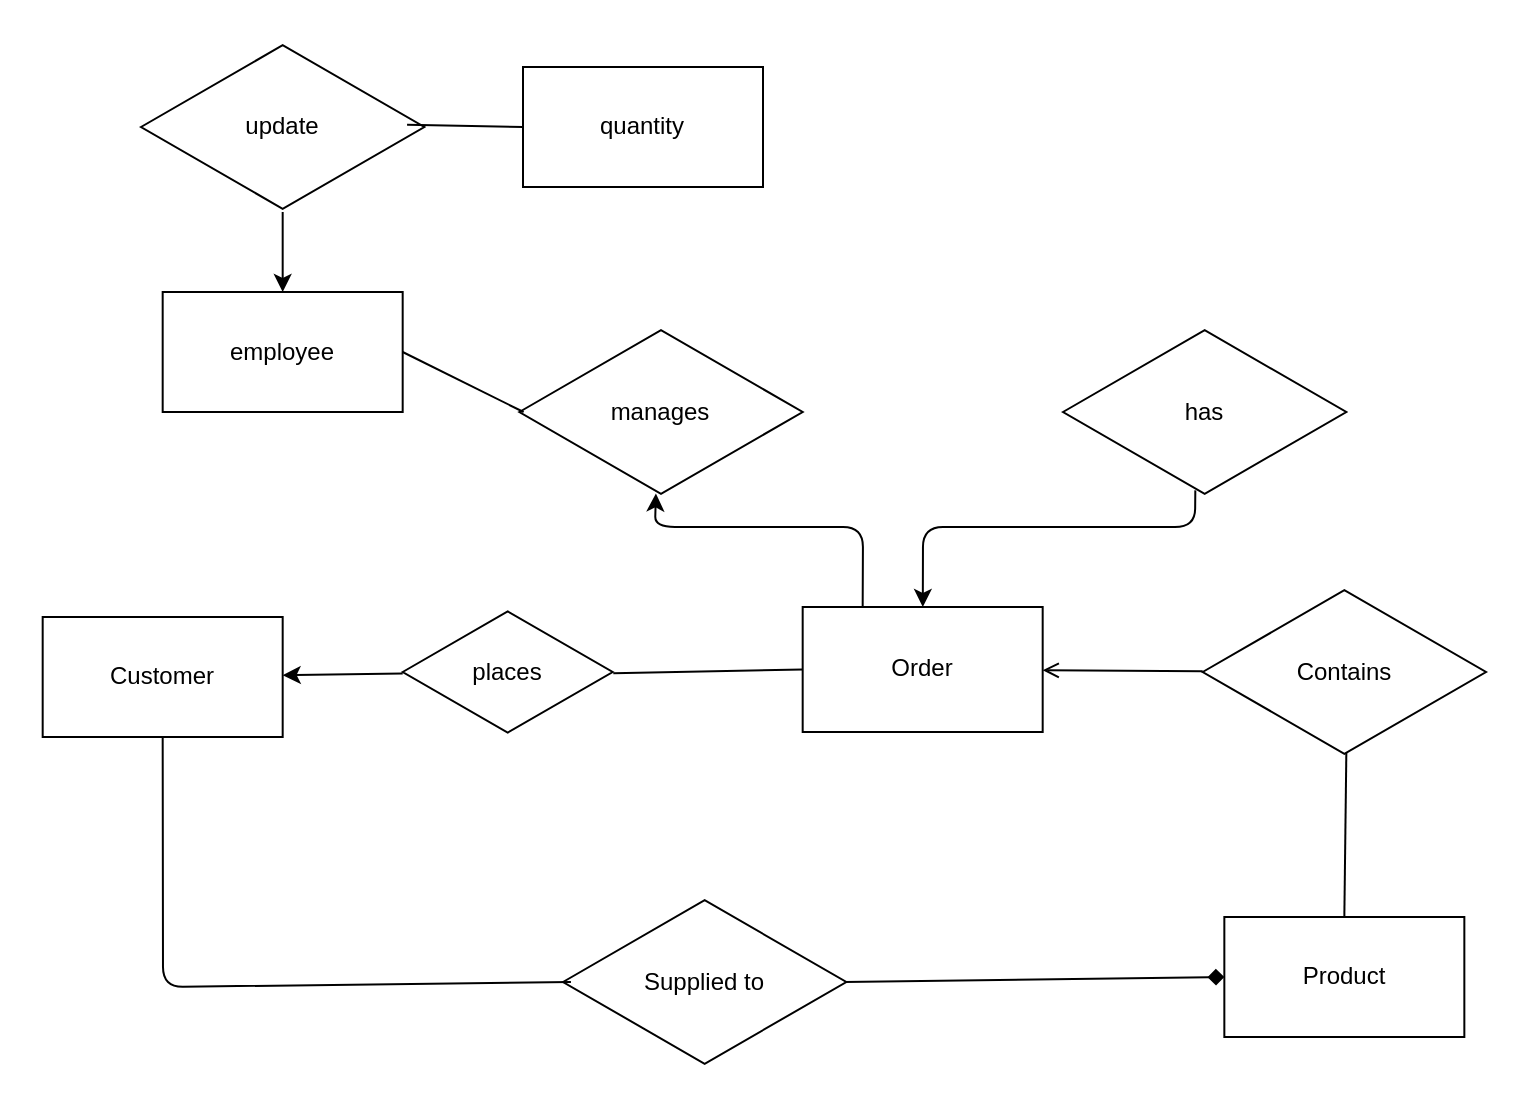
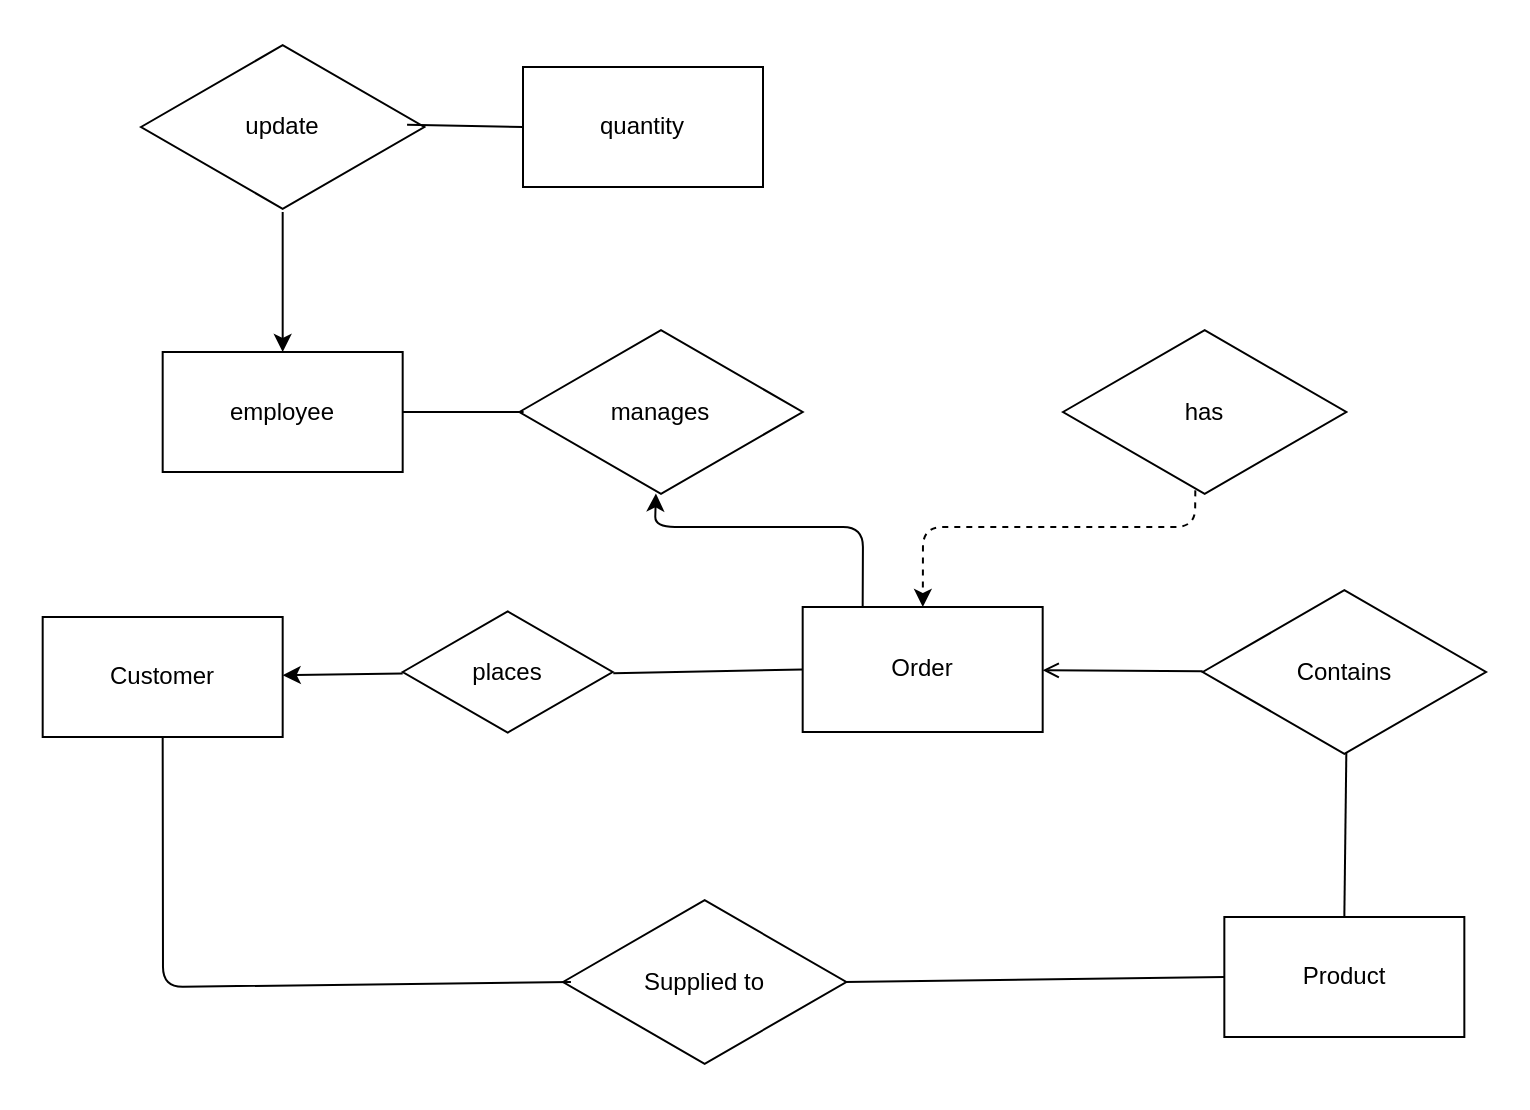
(283, 352) -> (283, 412)
(1042, 527) -> (1042, 527)
(1208, 977) -> (1215, 977)
